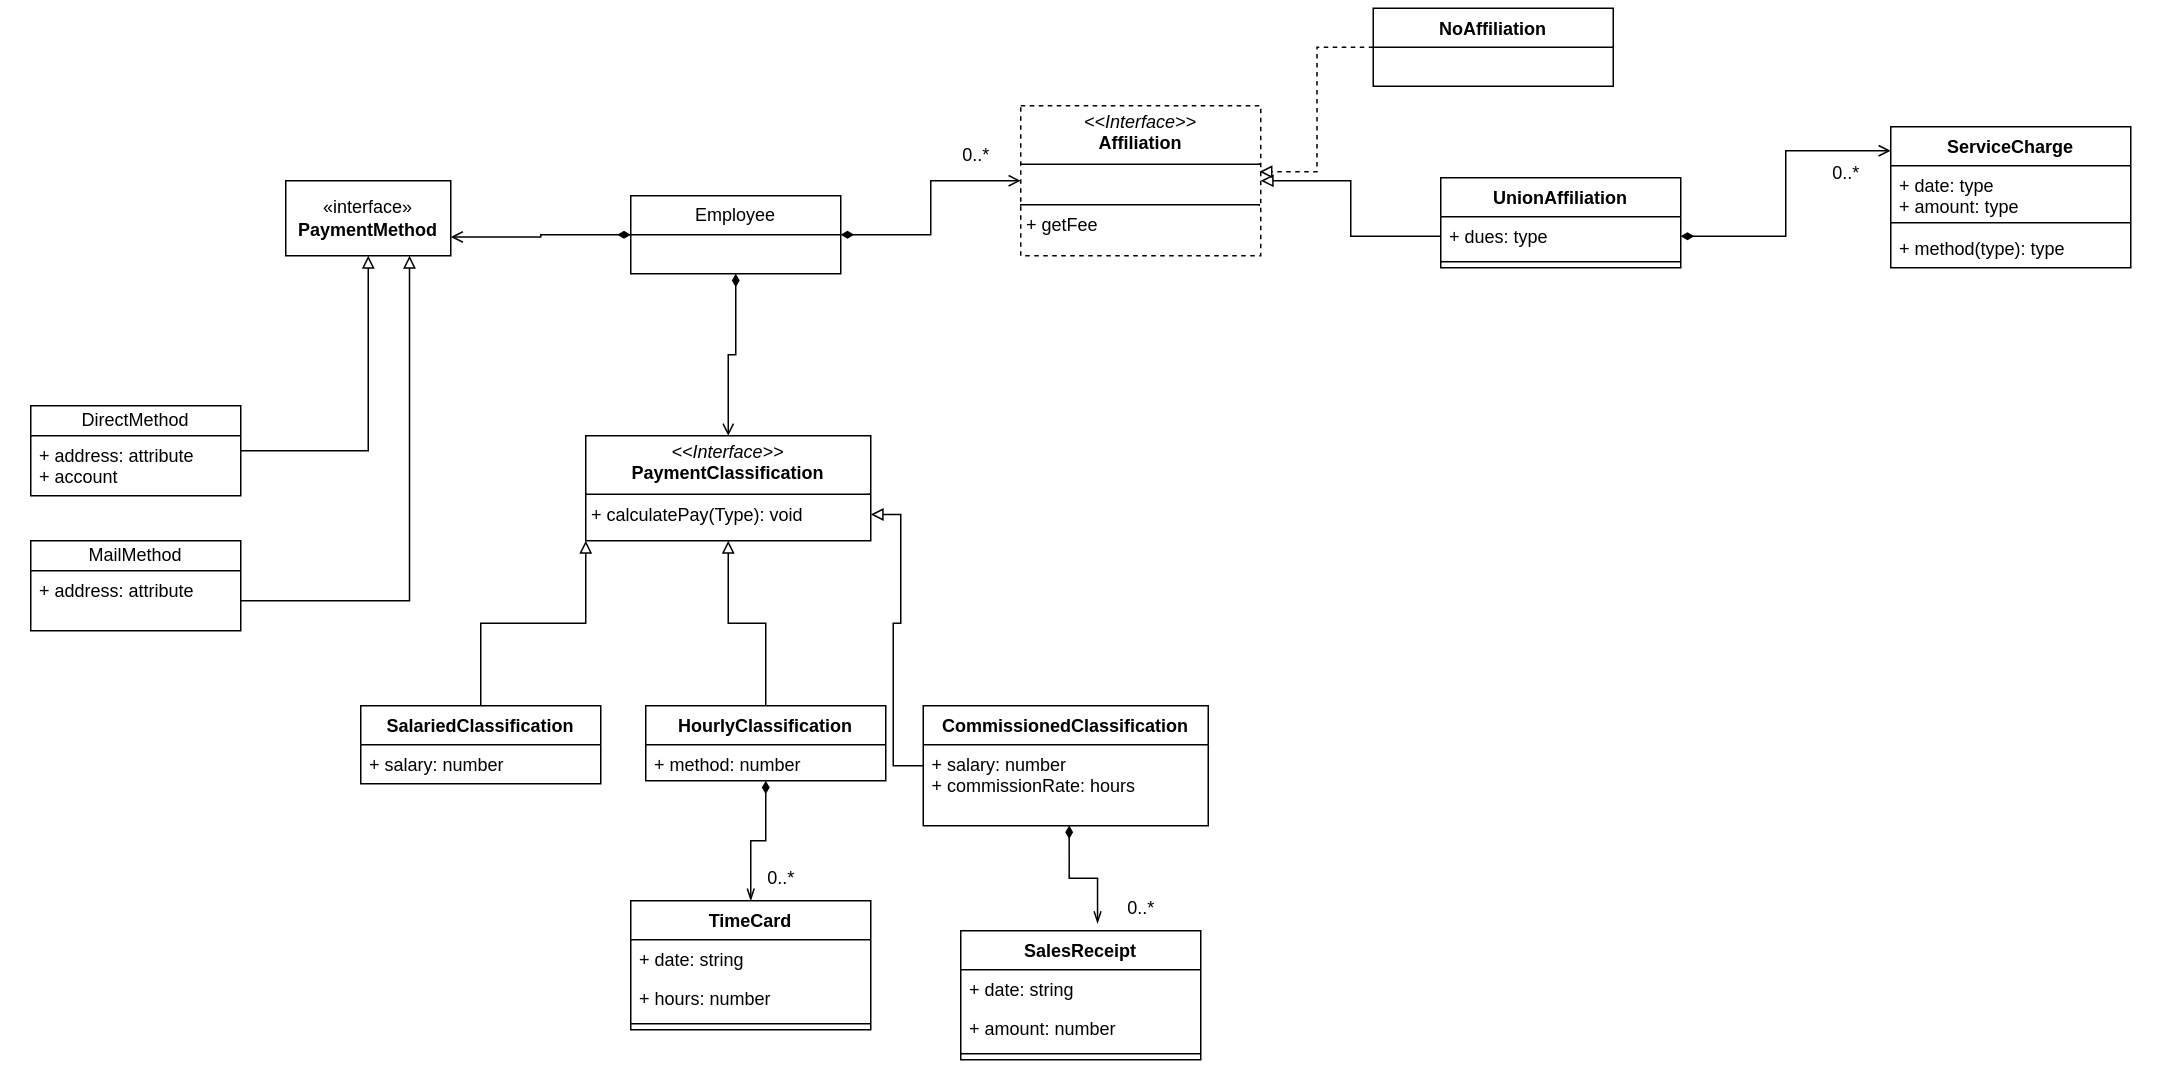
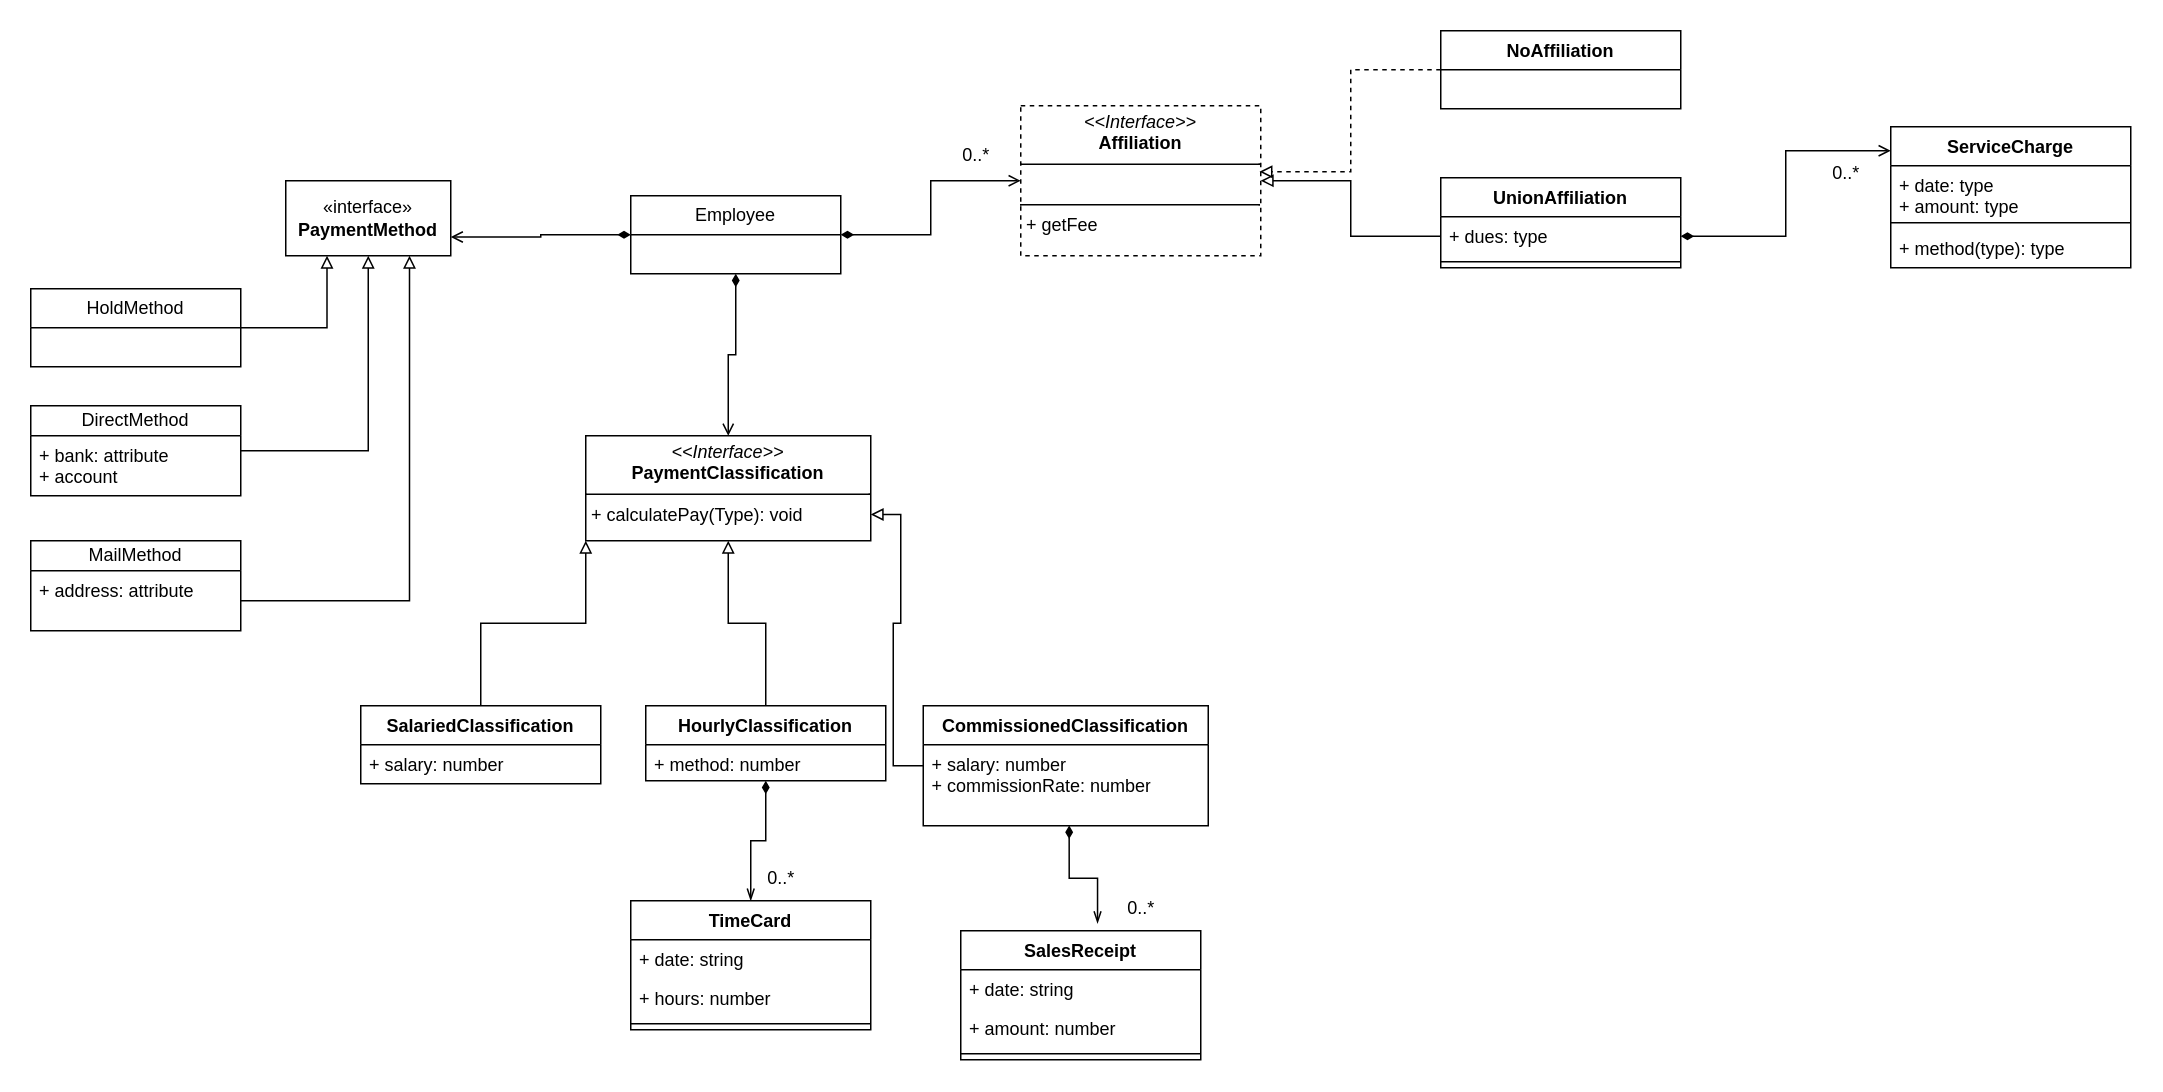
(1493, 47) -> (1561, 70)
none -> (136, 328)
none -> (313, 328)
(131, 468) -> (116, 468)
(1036, 777) -> (1042, 777)
